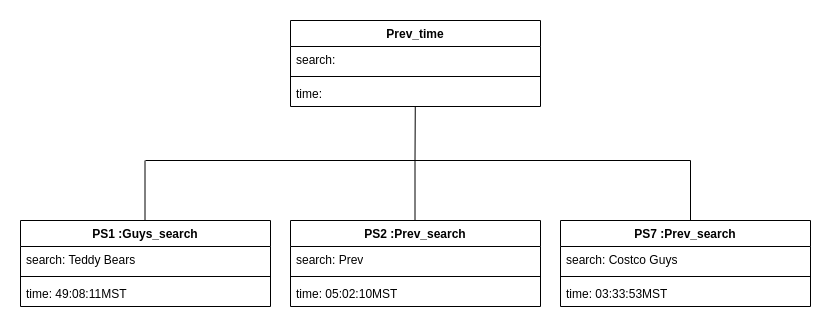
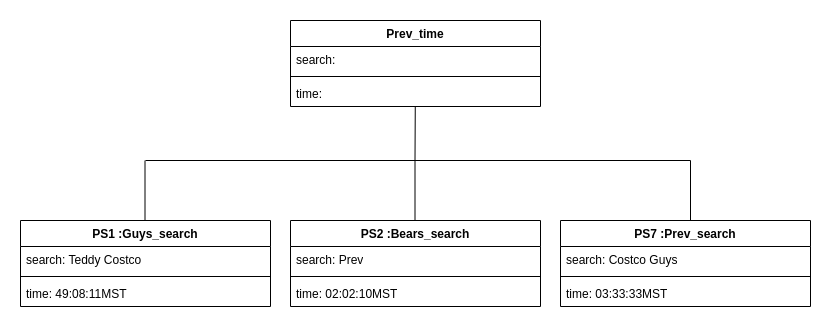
(416, 235) -> (416, 235)
(86, 261) -> (89, 261)
(346, 295) -> (346, 295)
(616, 295) -> (616, 295)
